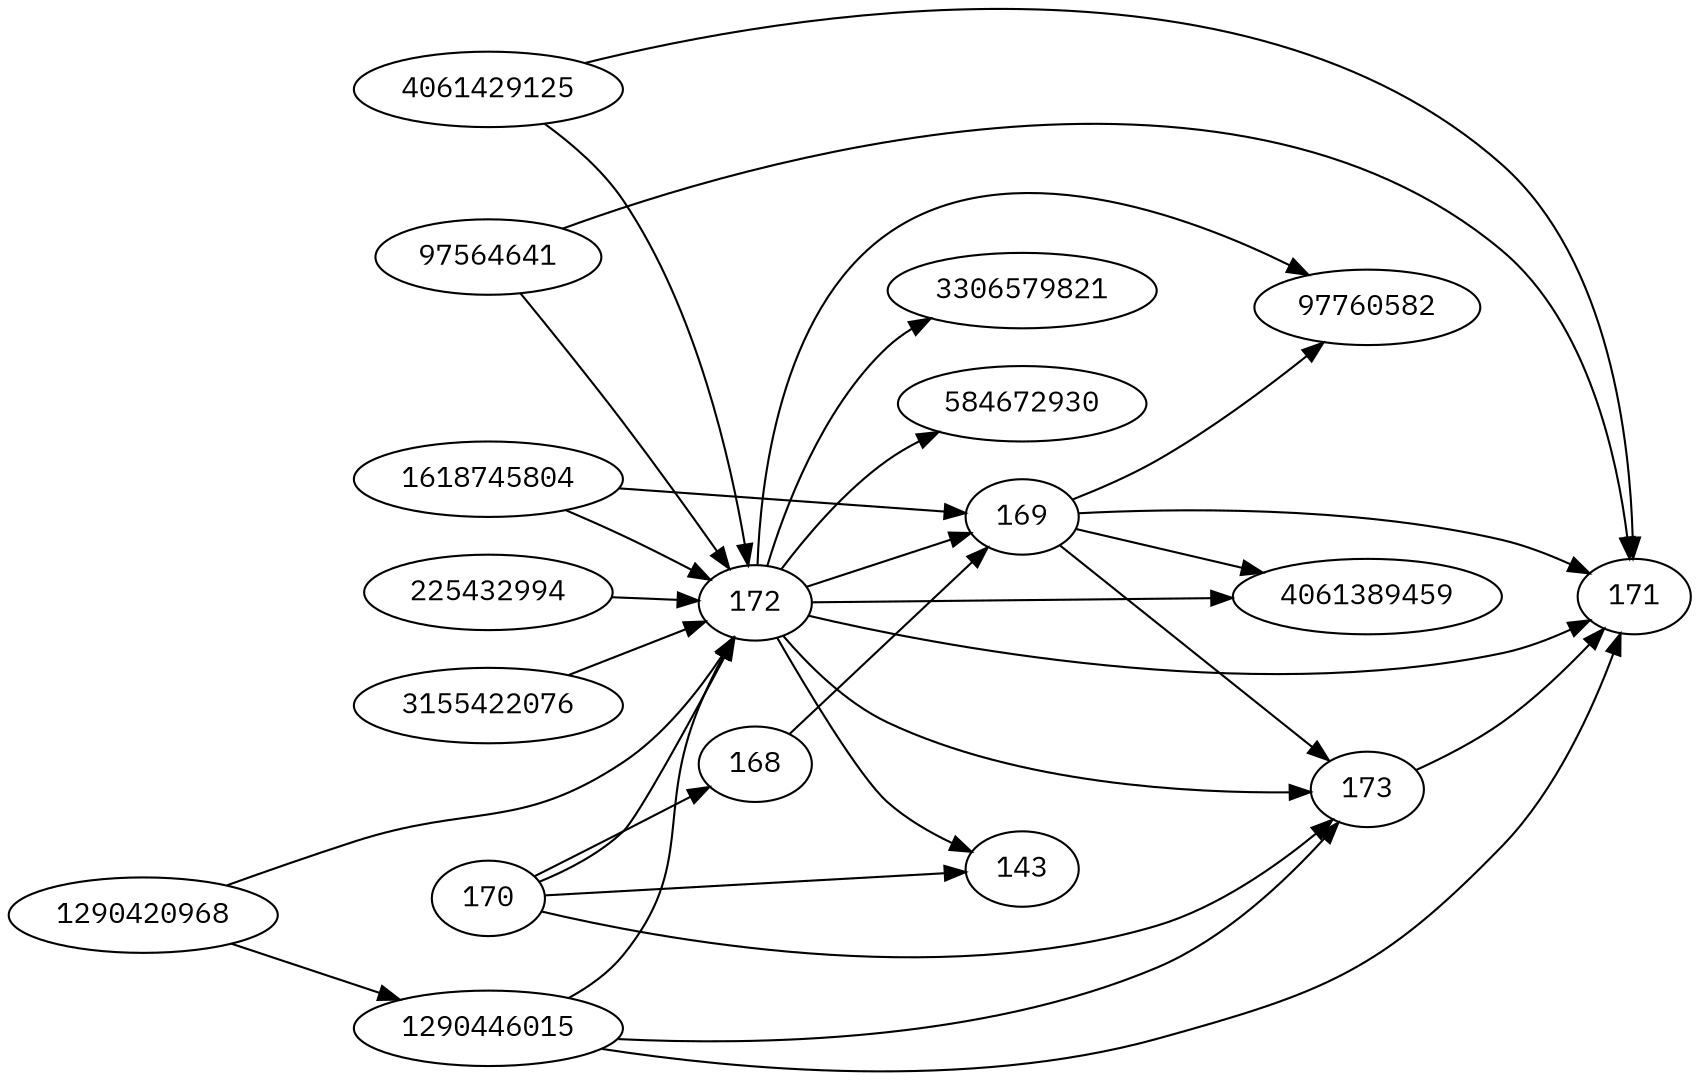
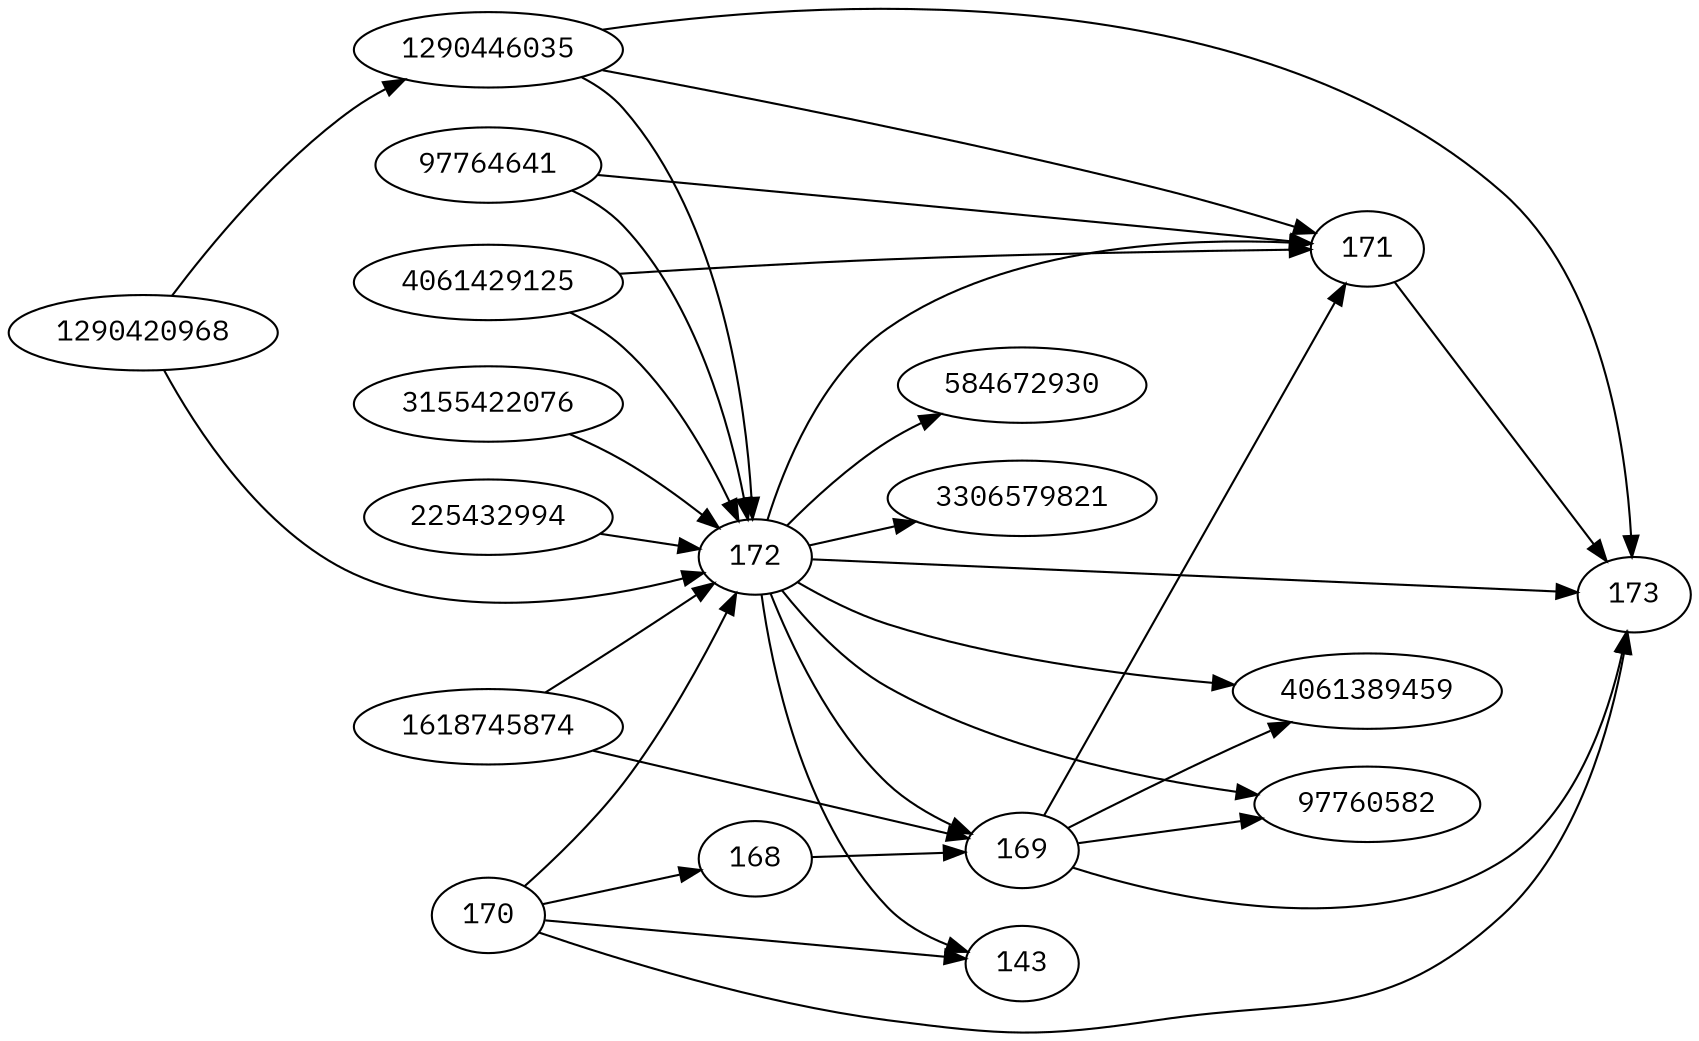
(488, 257) -> (488, 165)
(488, 479) -> (488, 727)
(1510, 717) -> (1494, 413)
(488, 1028) -> (488, 50)
